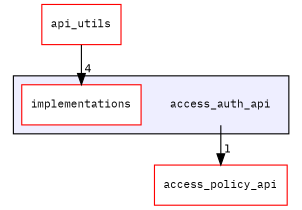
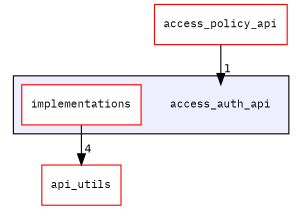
(81, 59) -> (81, 141)
(221, 141) -> (221, 59)
